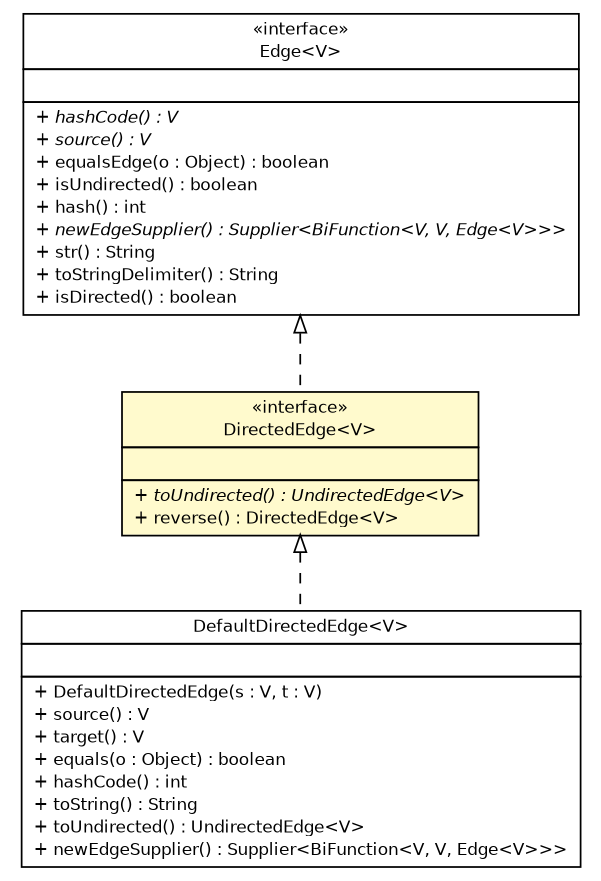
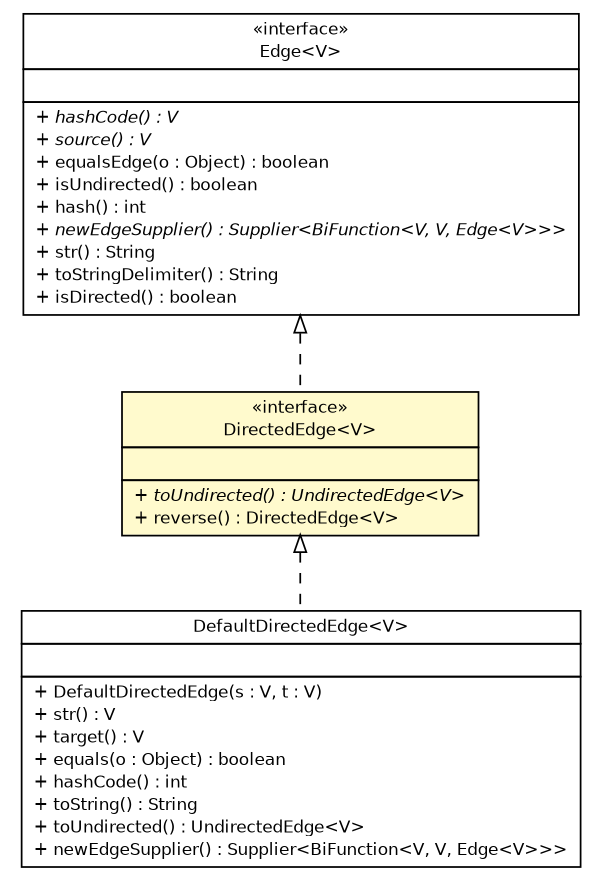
(92, 715) -> (75, 715)
